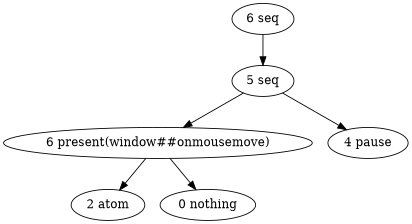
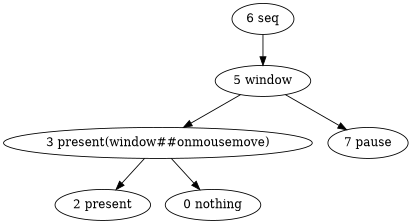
(263, 81) -> (263, 81)
(158, 143) -> (158, 143)
(368, 143) -> (368, 143)
(108, 205) -> (103, 205)
